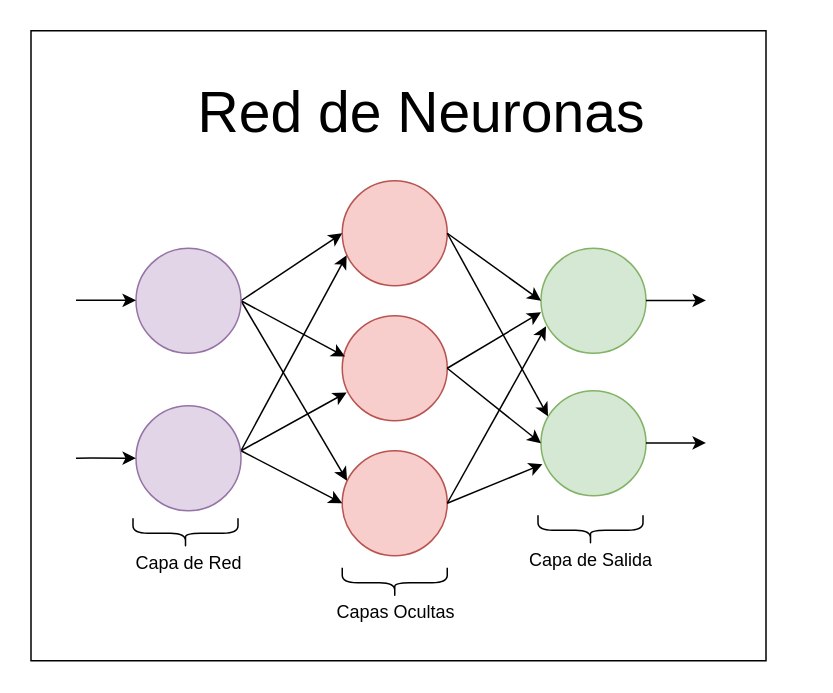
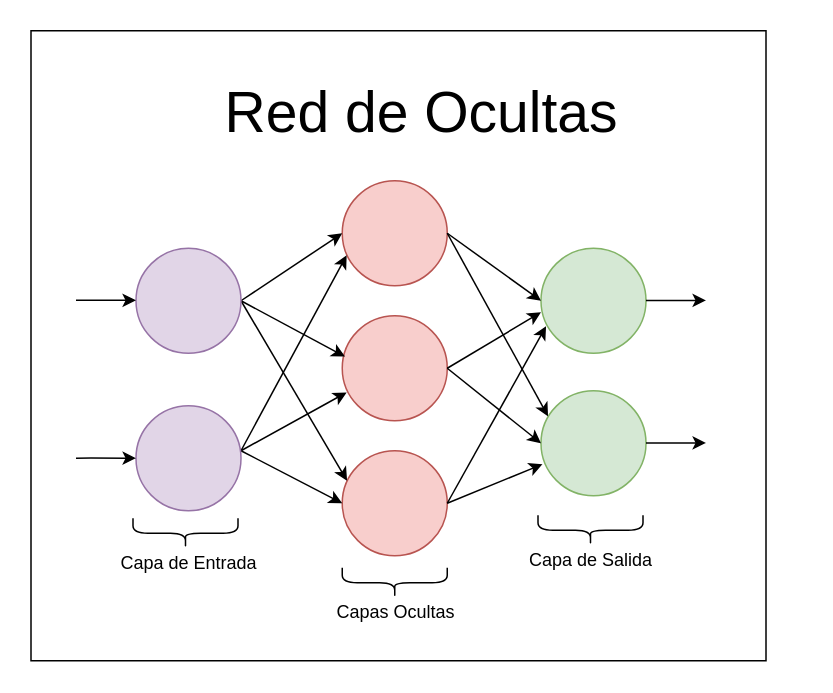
(422, 113) -> (422, 113)
(189, 563) -> (189, 563)
